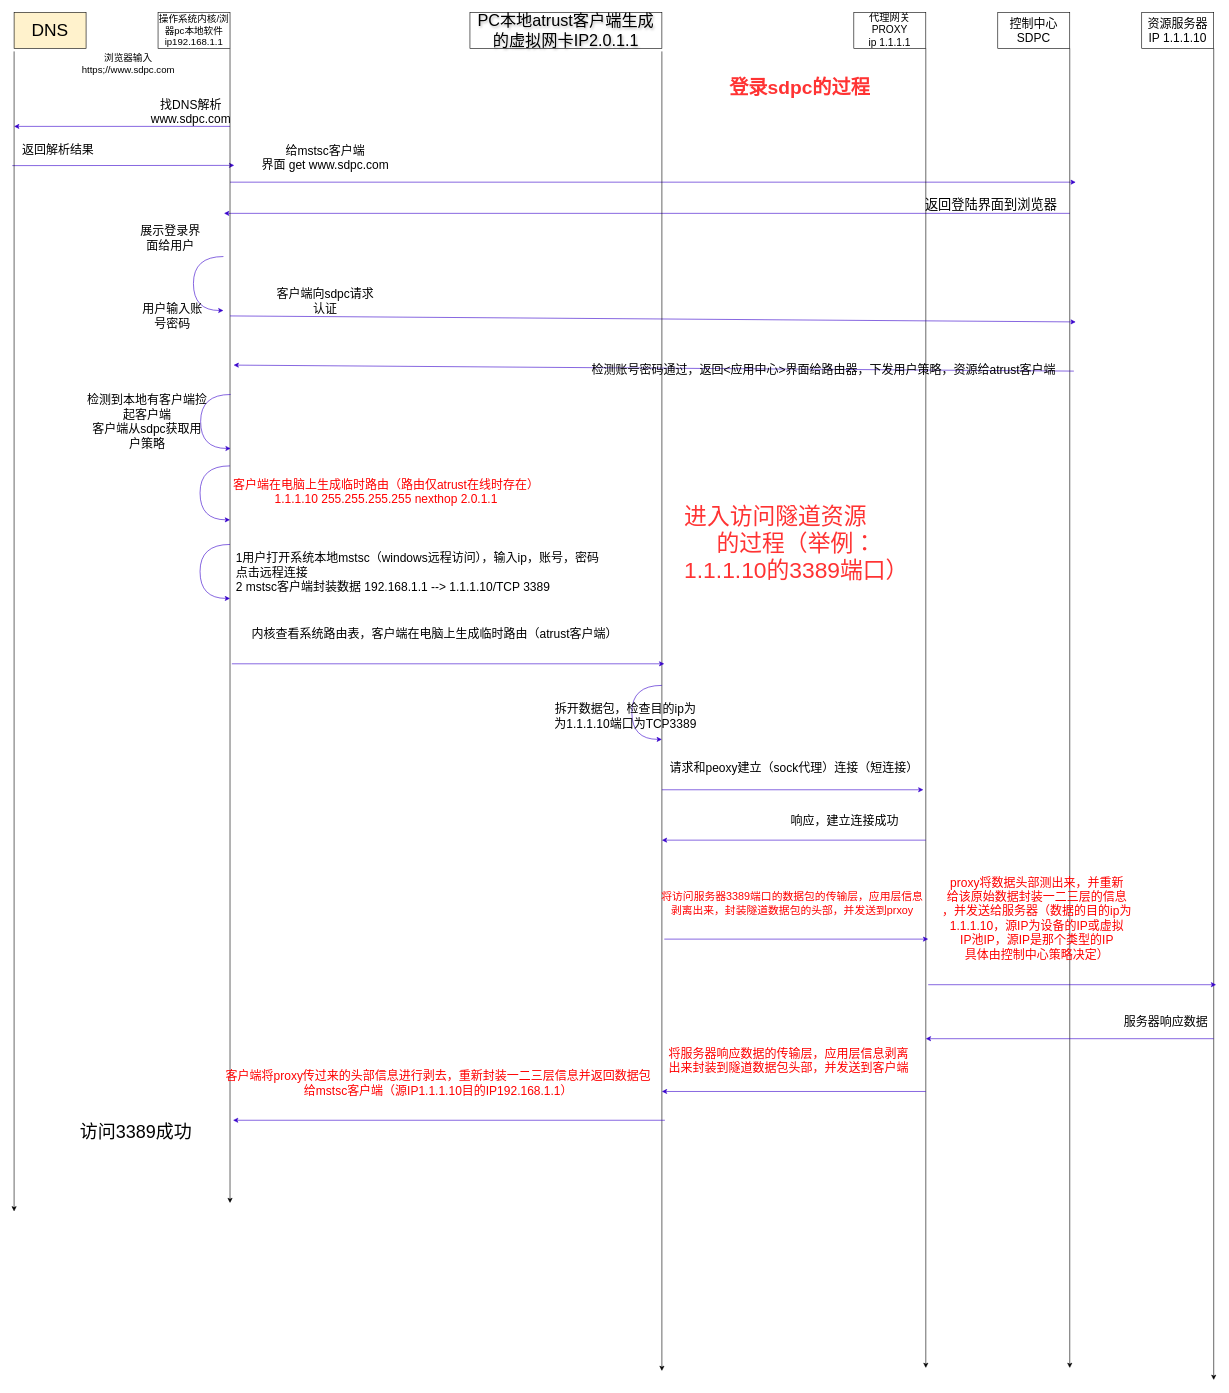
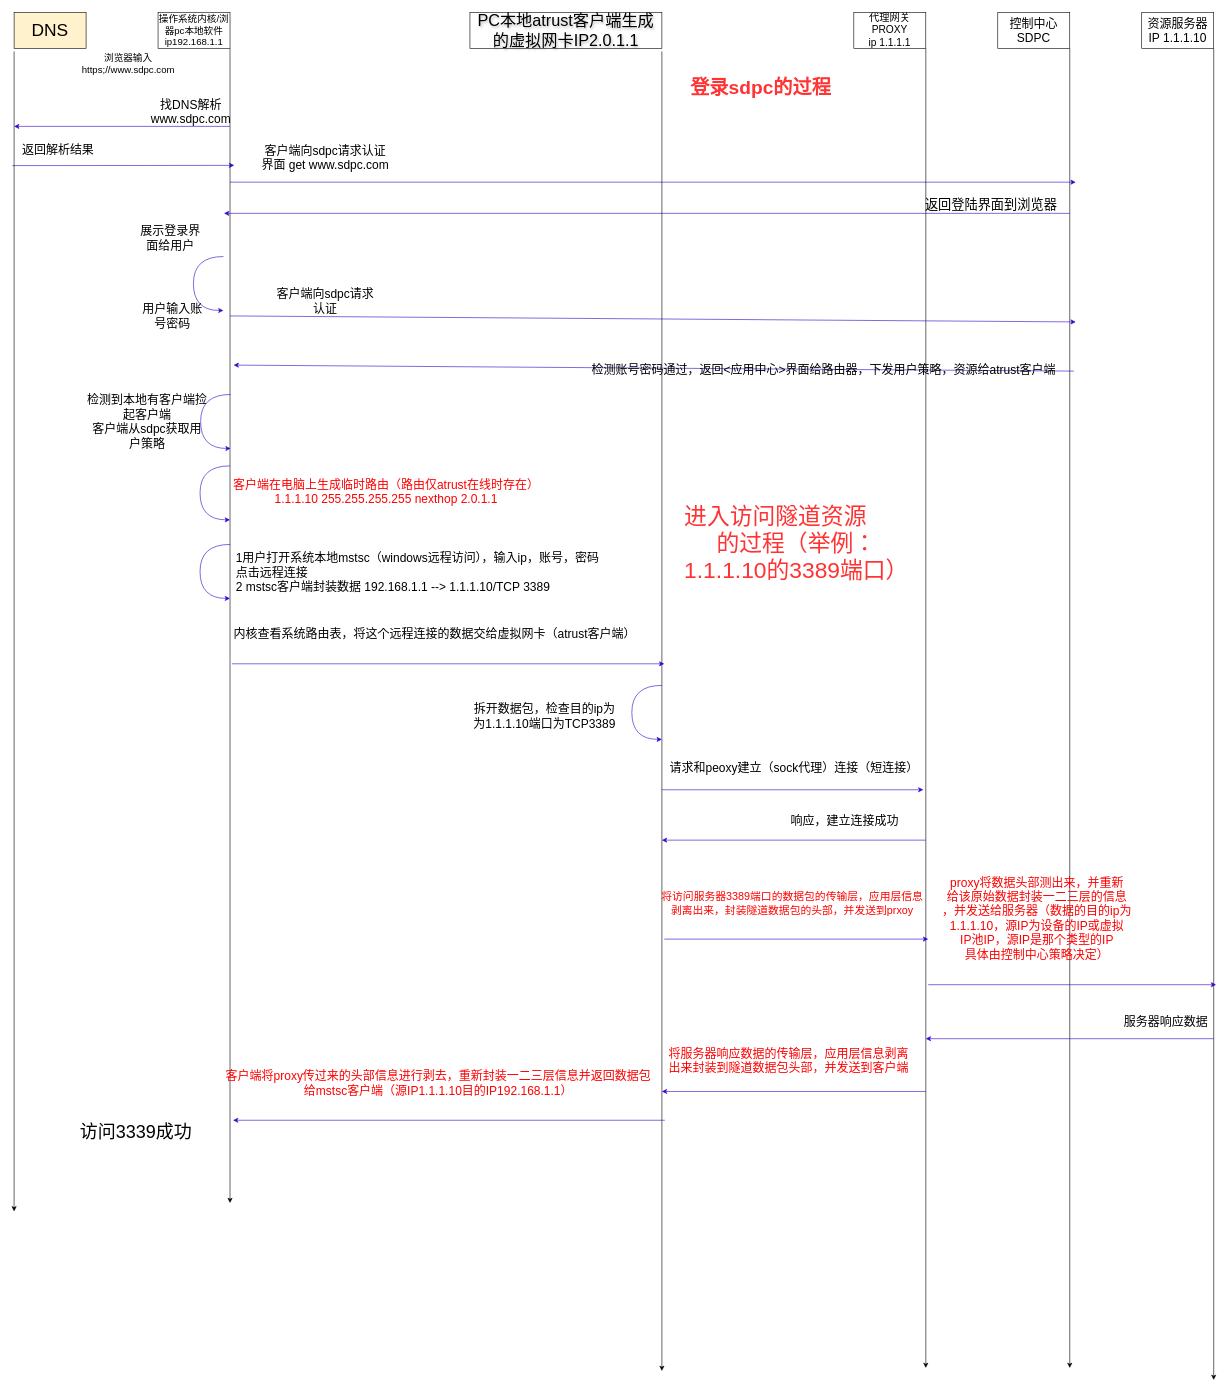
(800, 87) -> (761, 87)
(326, 158) -> (326, 158)
(435, 633) -> (435, 633)
(626, 716) -> (545, 716)
(136, 1132) -> (136, 1132)
